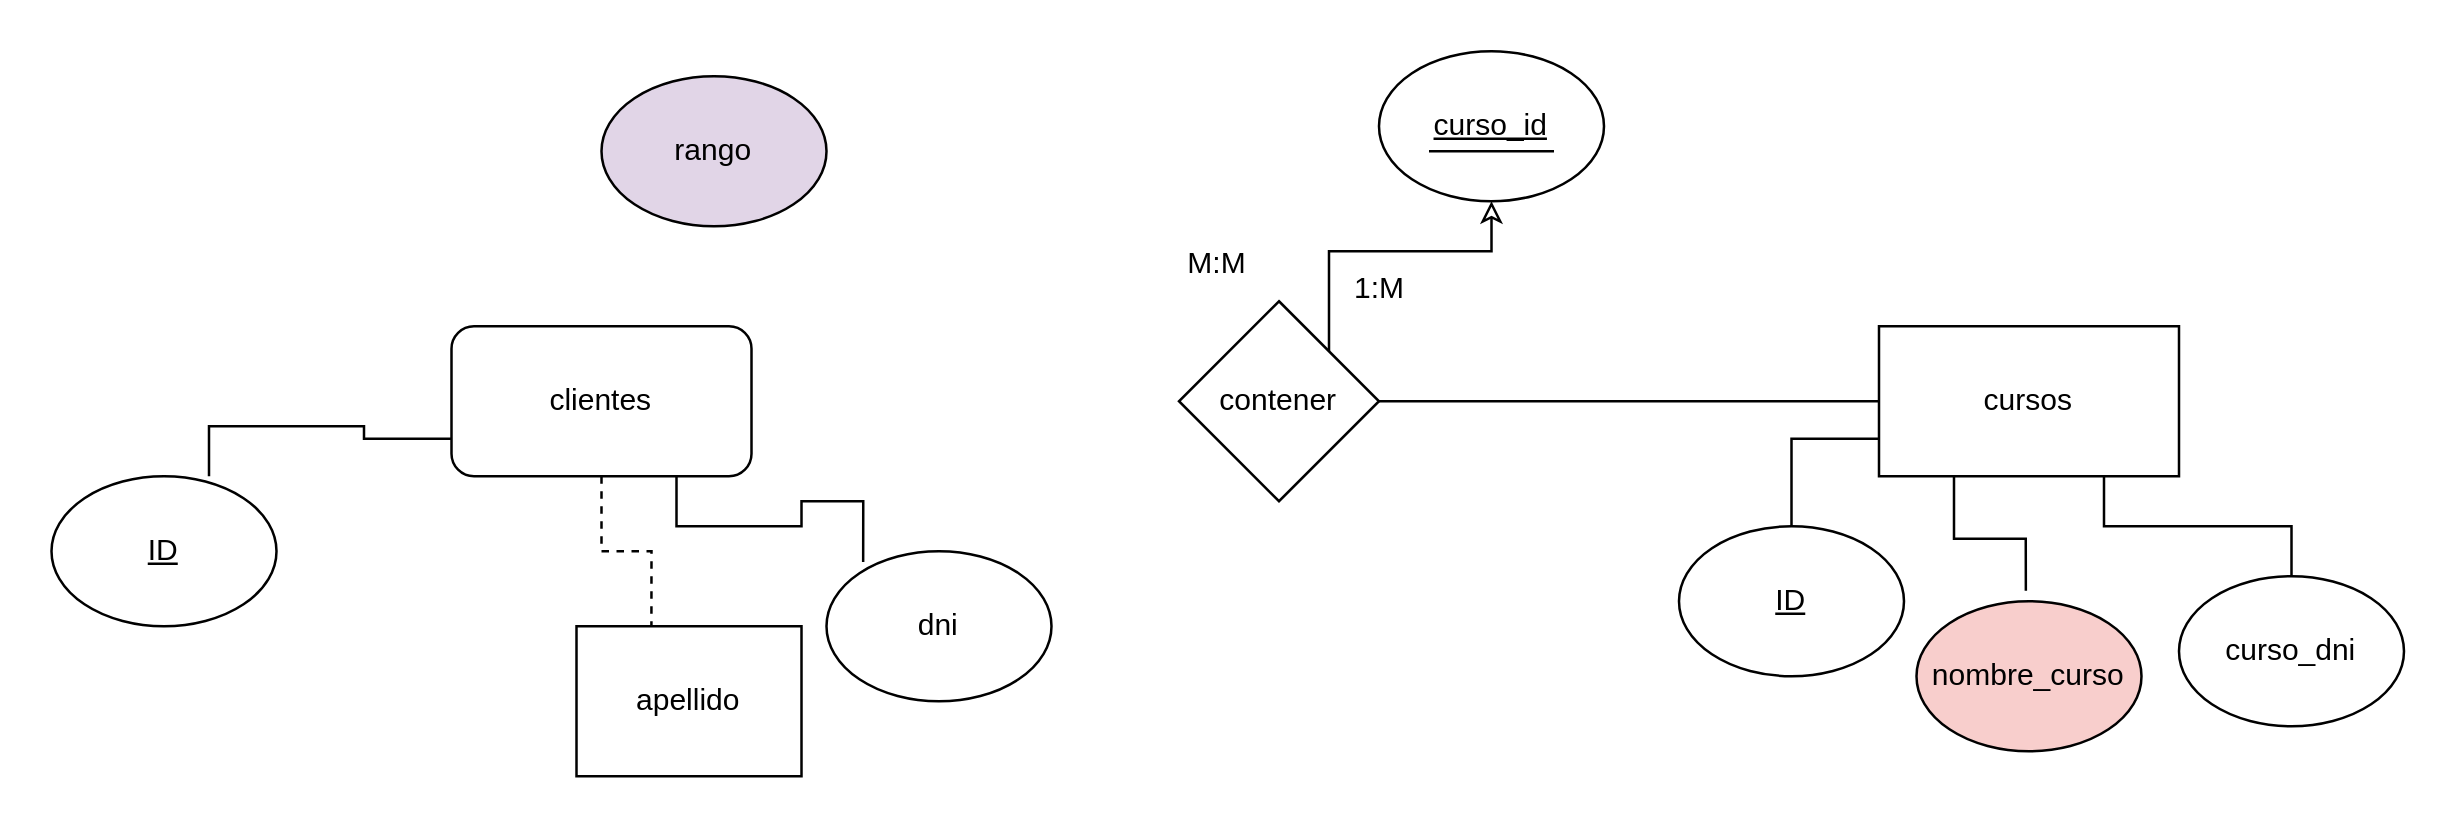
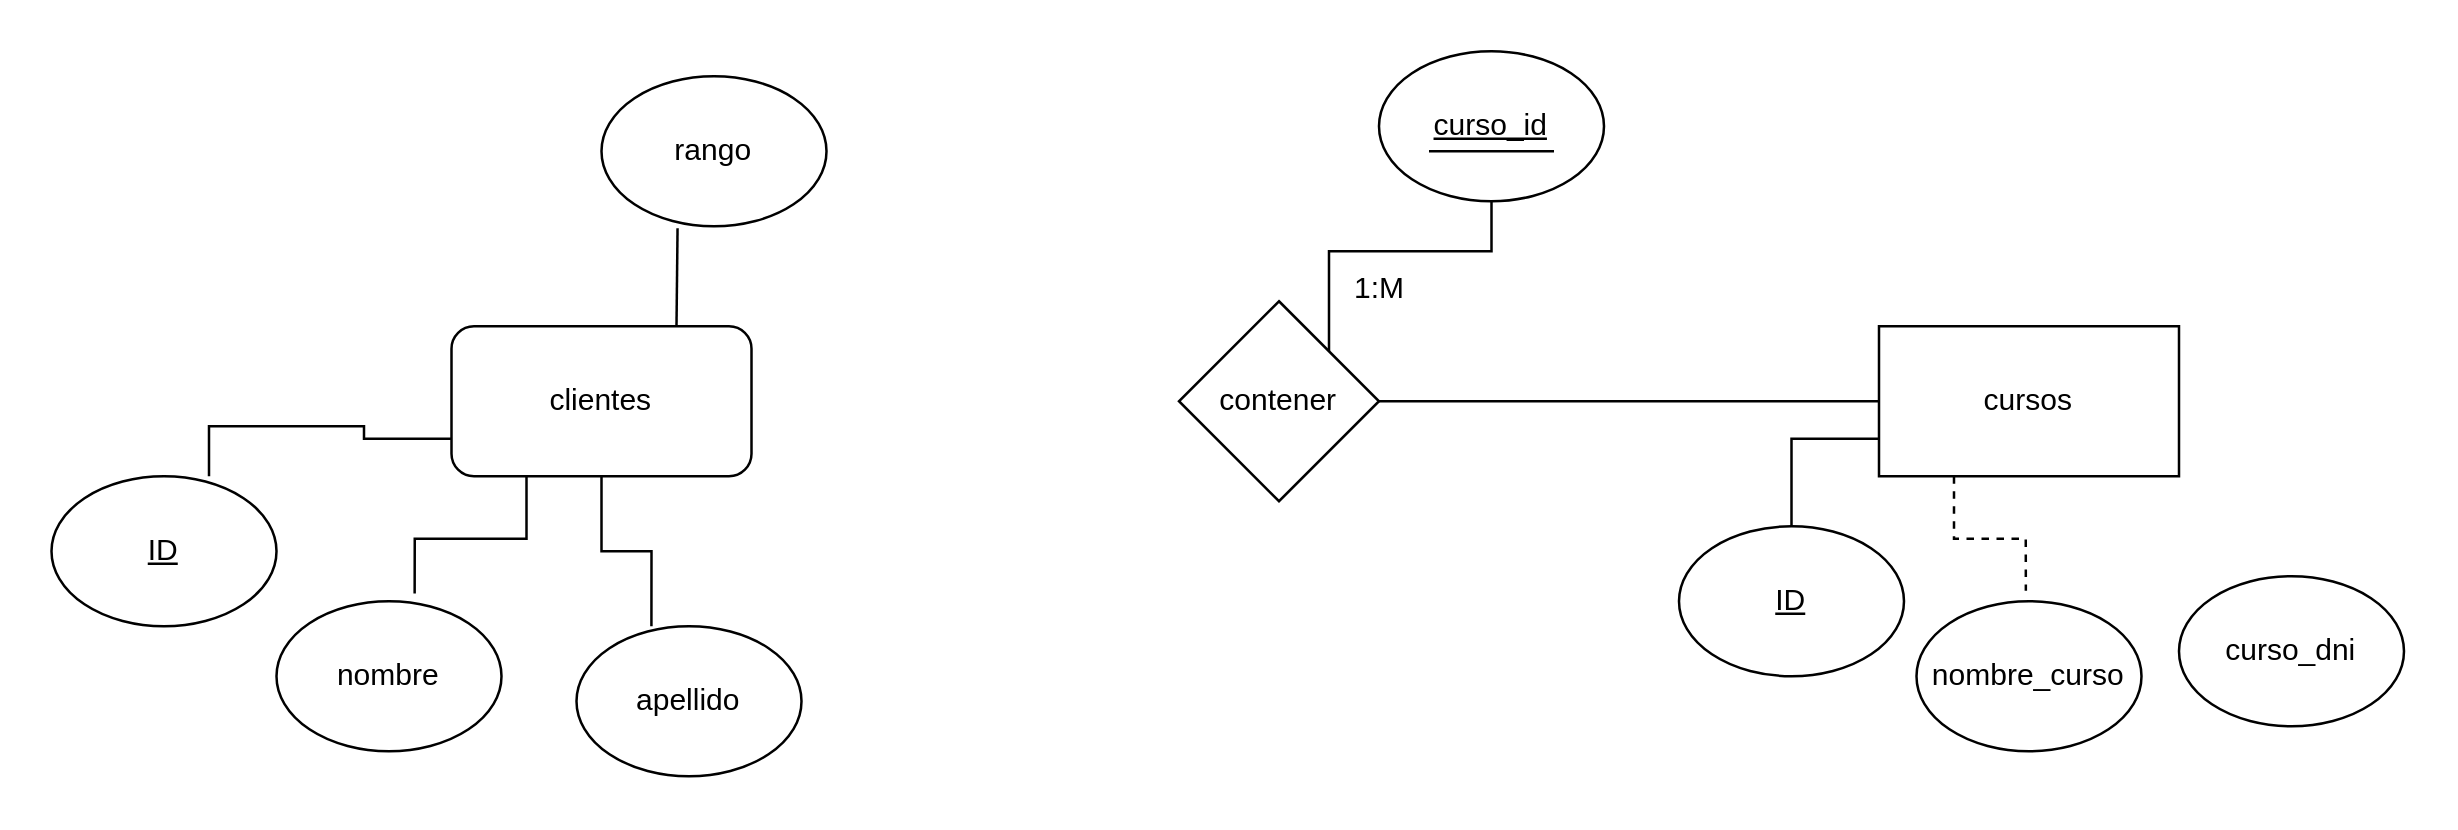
(714, 151) -> (714, 151)
(1491, 219) -> (1491, 212)
(1216, 264) -> none
none -> (677, 278)
(786, 526) -> none
(2197, 526) -> none
none -> (475, 539)
(1982, 539) -> (1982, 539)
(629, 551) -> (629, 551)
(939, 626) -> none
none -> (389, 676)
(2029, 676) -> (2029, 676)
(689, 701) -> (689, 701)
